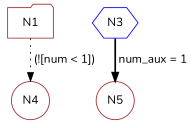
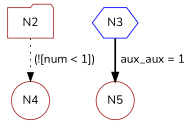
(30, 23) -> (30, 23)
(151, 60) -> (151, 60)
